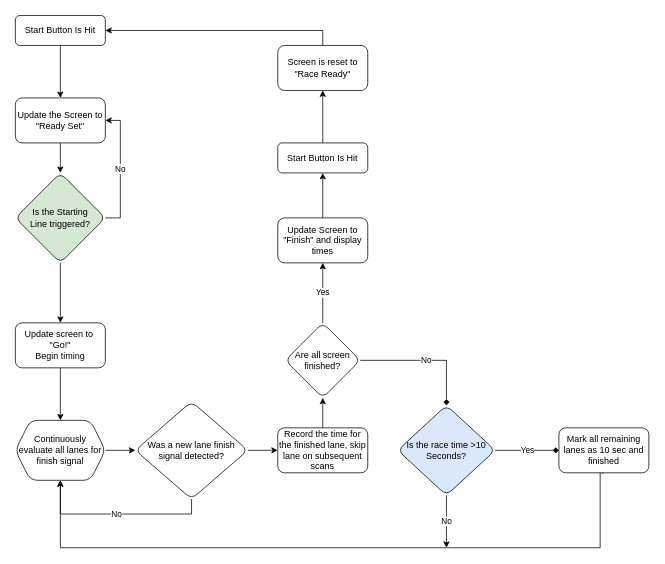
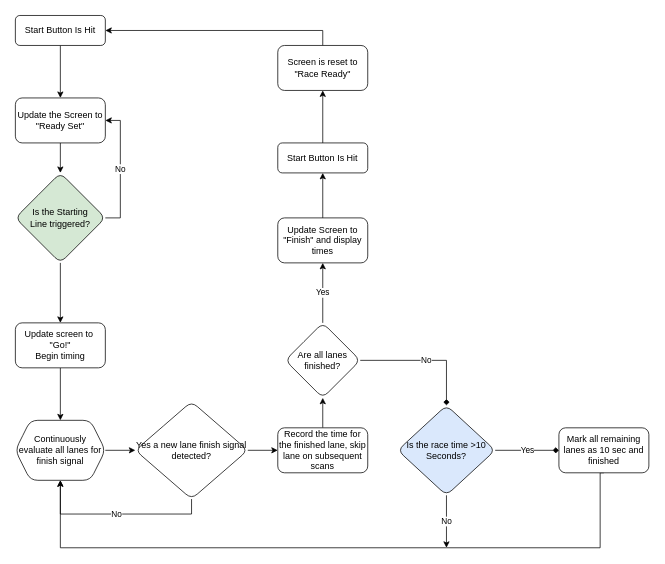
(323, 360) -> (323, 360)
(192, 450) -> (192, 450)
